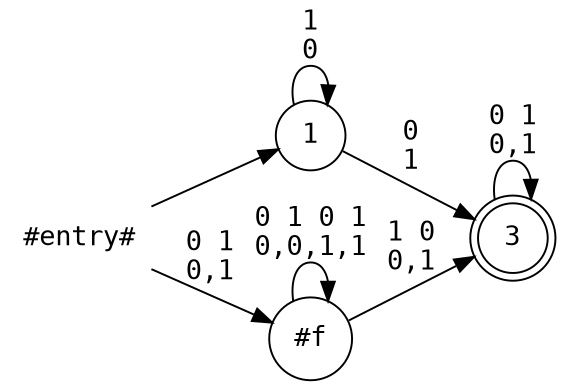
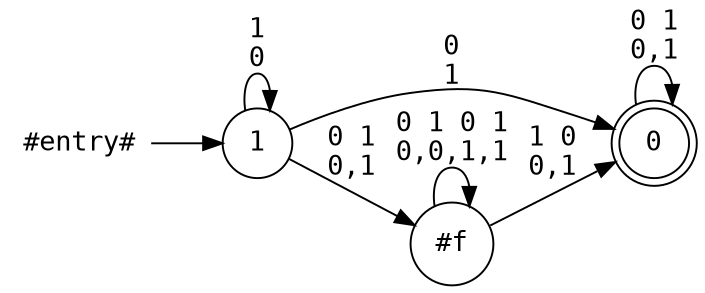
(513, 238) -> (654, 143)
(203, 292) -> (343, 188)
